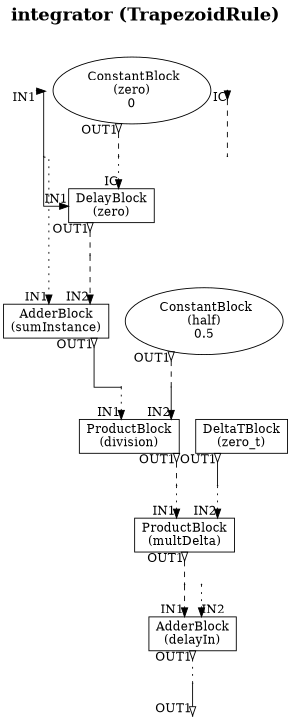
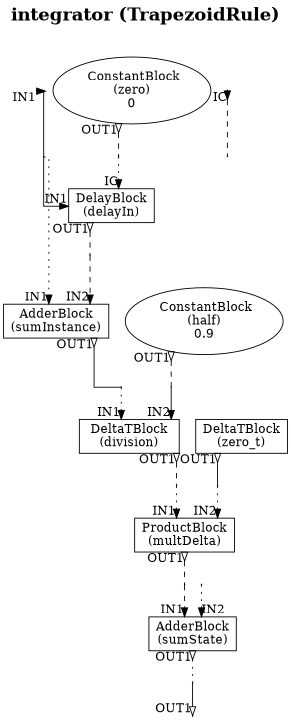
(111, 206) -> (111, 206)
(204, 321) -> (204, 321)
(129, 436) -> (129, 436)
(193, 634) -> (193, 634)
